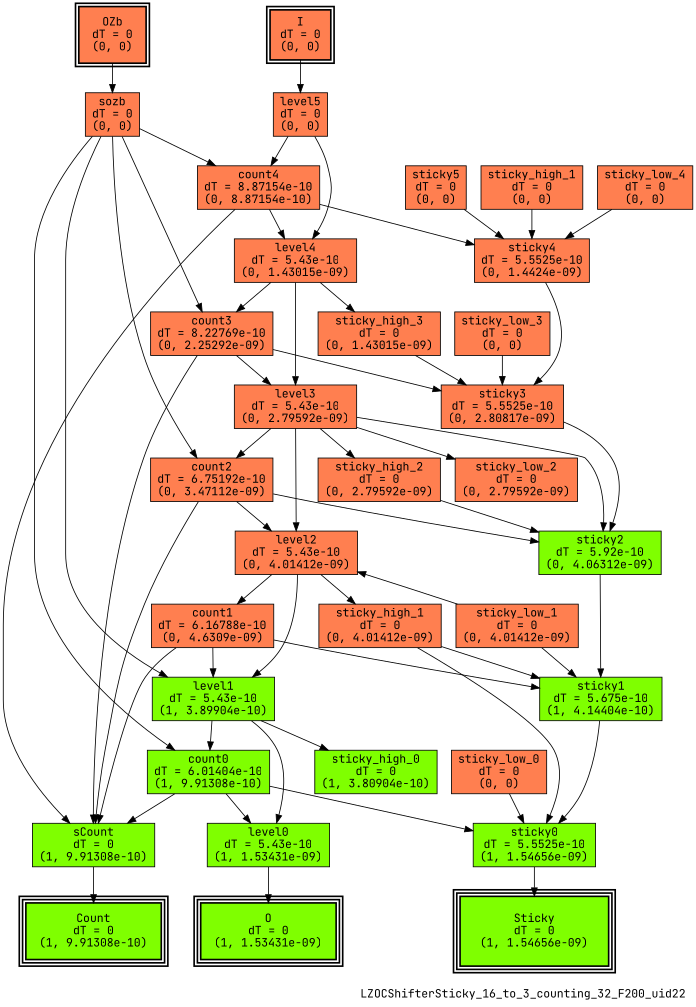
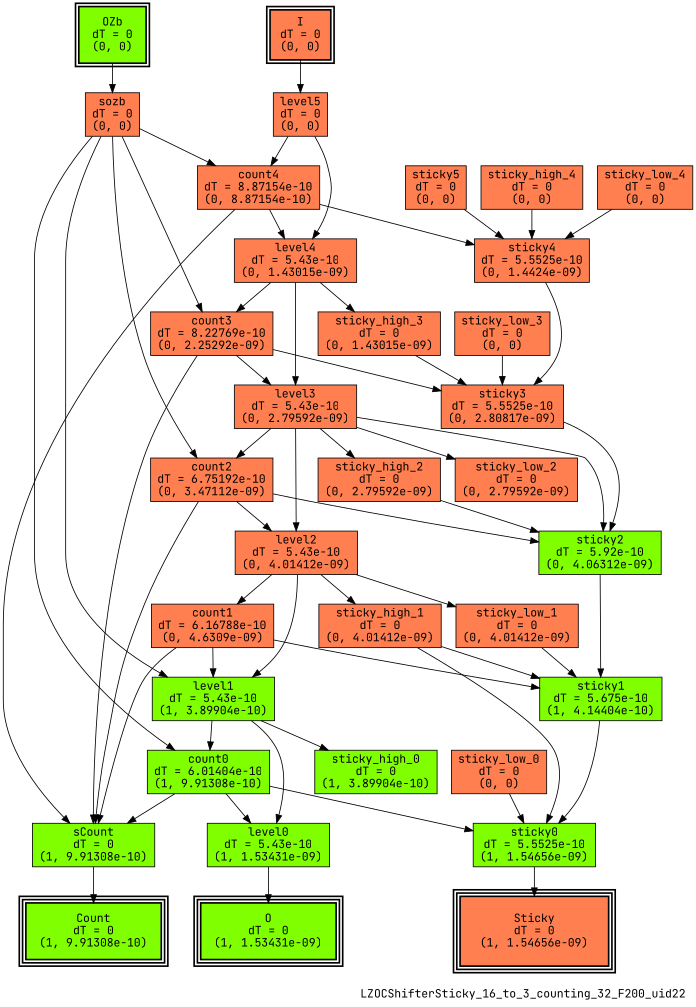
(112, 35) -> (112, 35)
(532, 188) -> (532, 188)
(412, 589) -> (402, 590)
(376, 772) -> (376, 772)
(534, 931) -> (534, 931)
